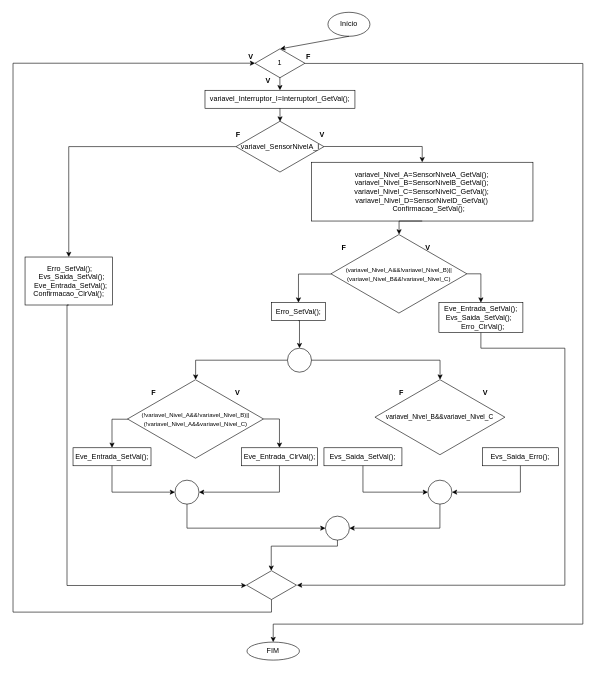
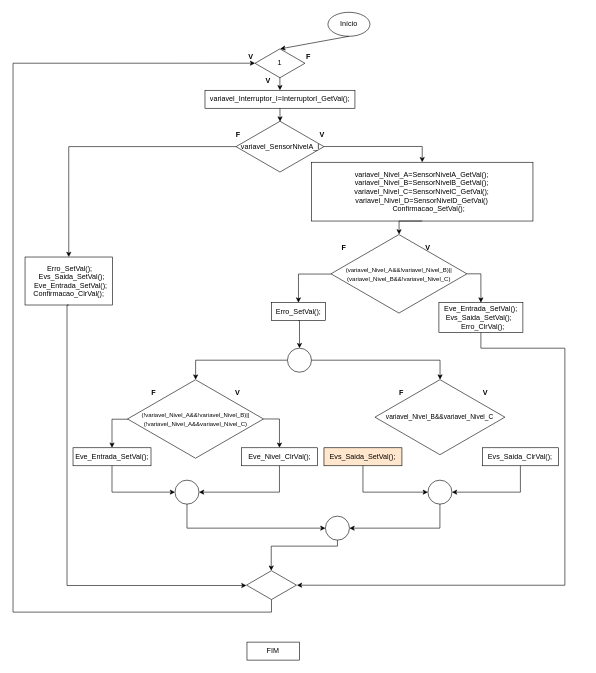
(445, 63) -> none
(280, 457) -> (280, 457)
(363, 457) -> (363, 457)
(520, 457) -> (520, 457)
(273, 651) -> (273, 651)
